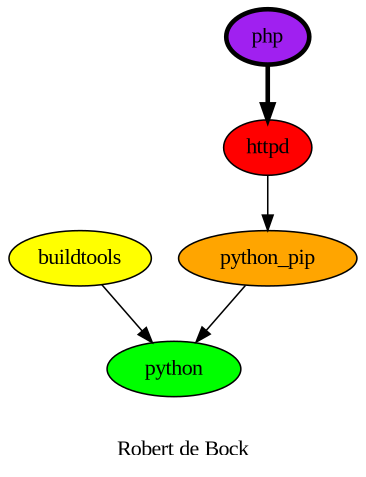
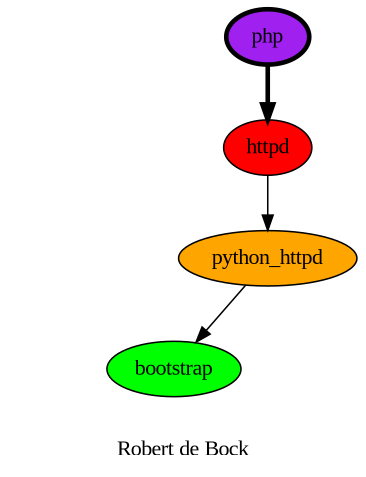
(80, 258) -> none
(268, 258) -> (268, 258)
(174, 369) -> (174, 369)
